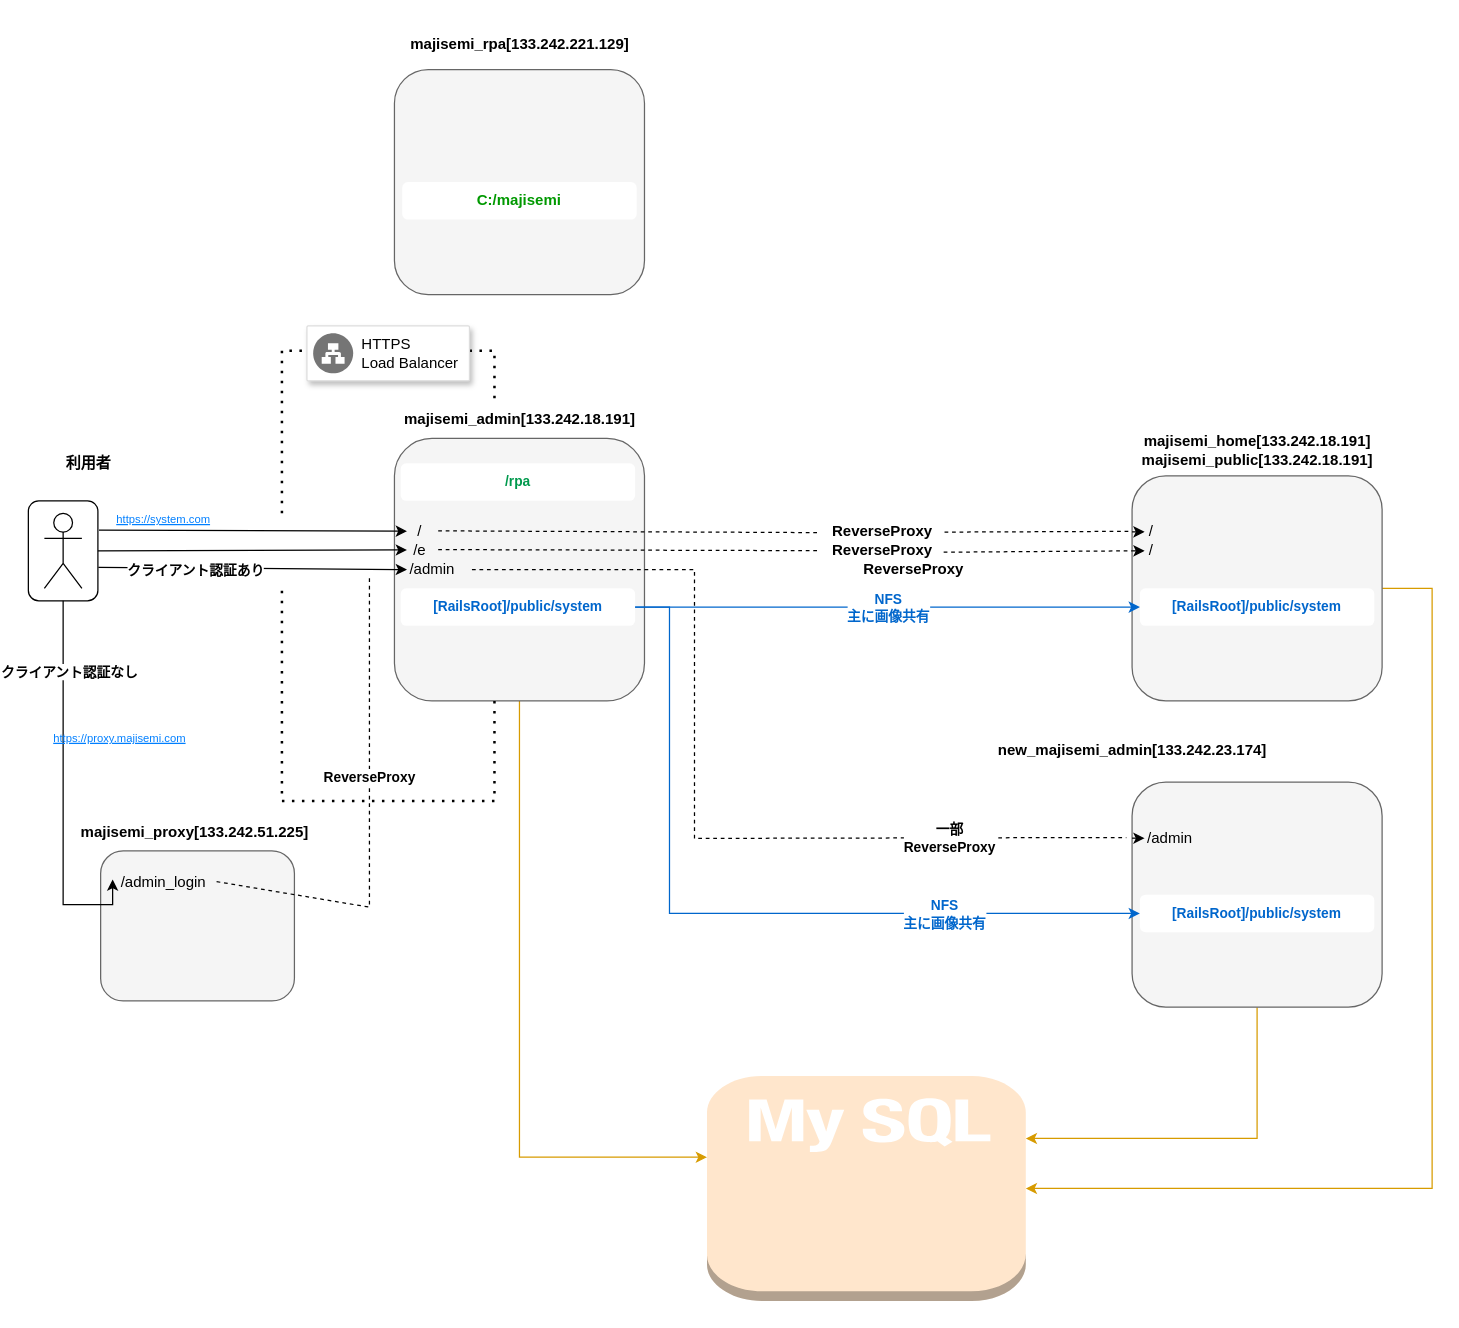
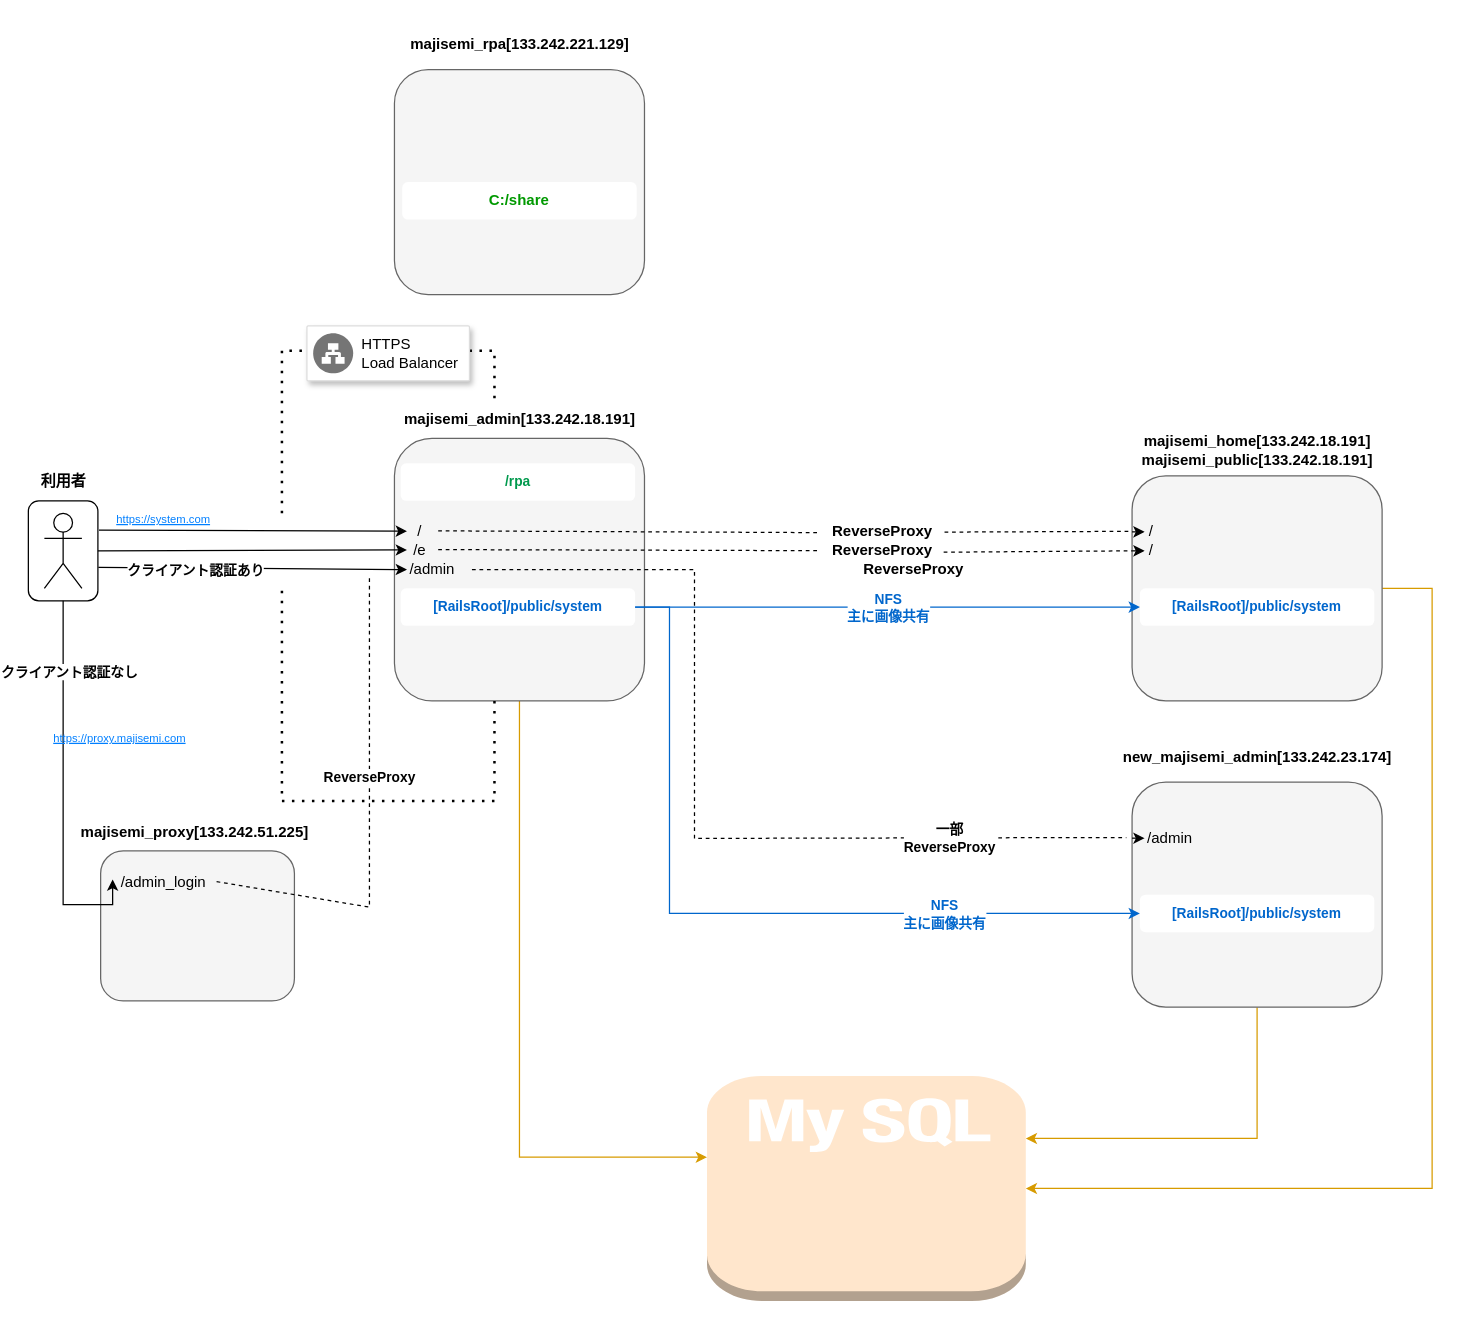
(519, 201) -> (519, 201)
(88, 463) -> (63, 482)
(1132, 751) -> (1257, 757)
